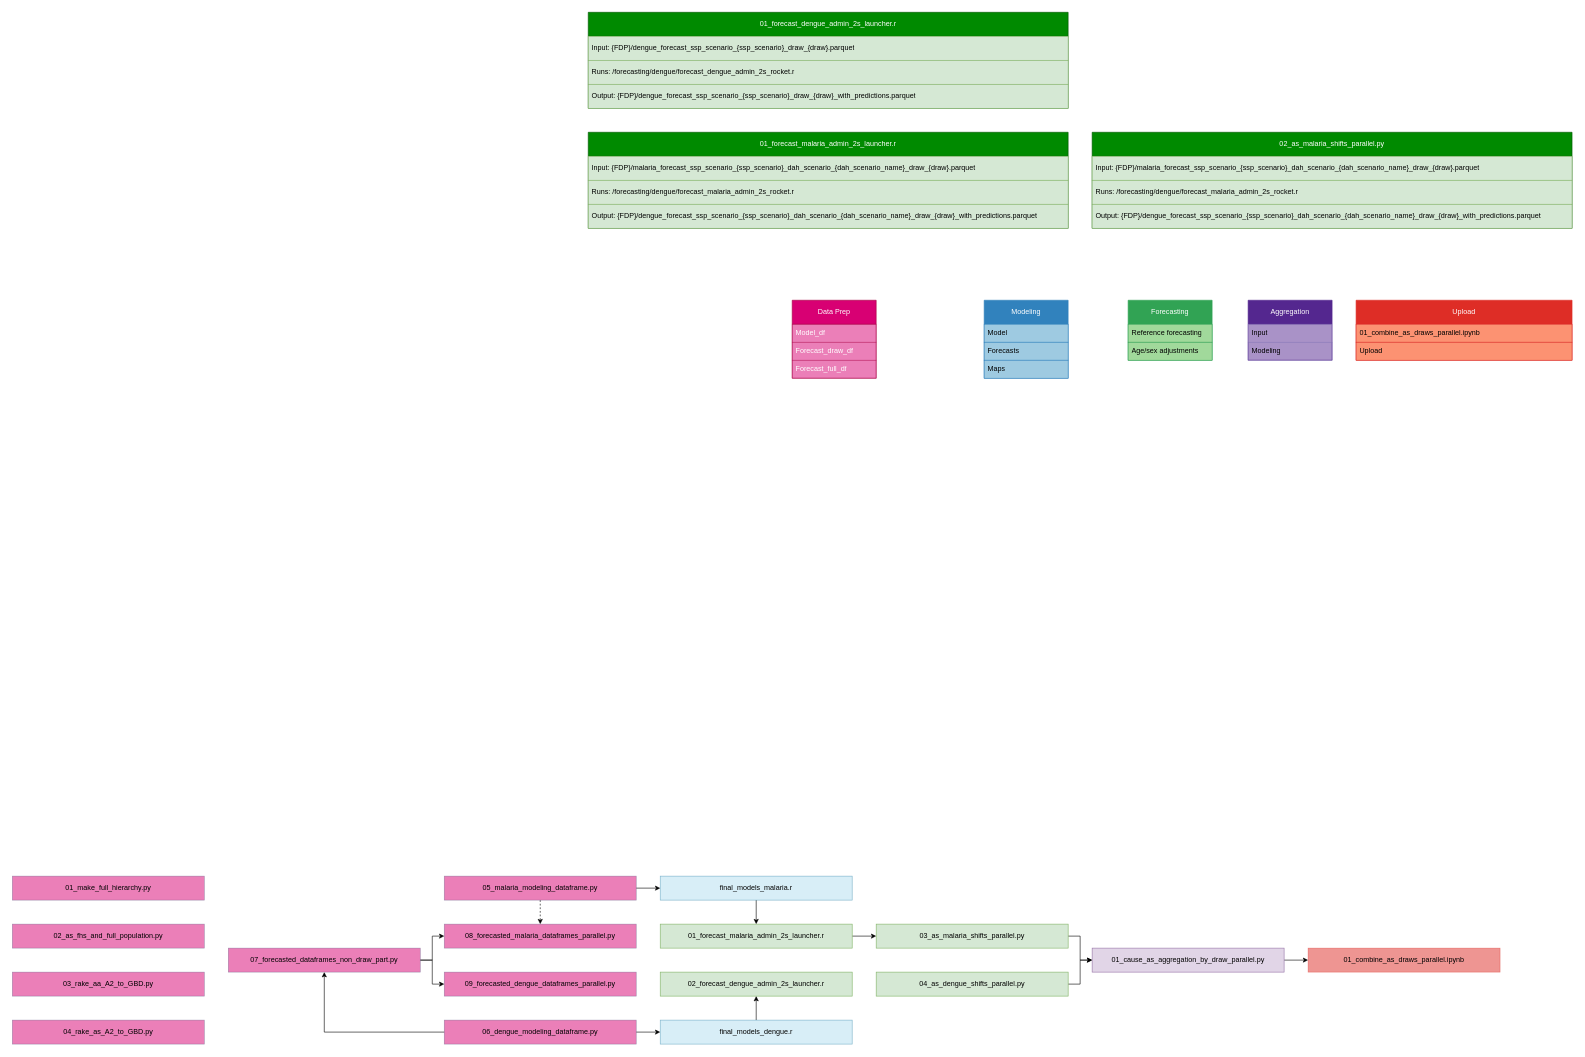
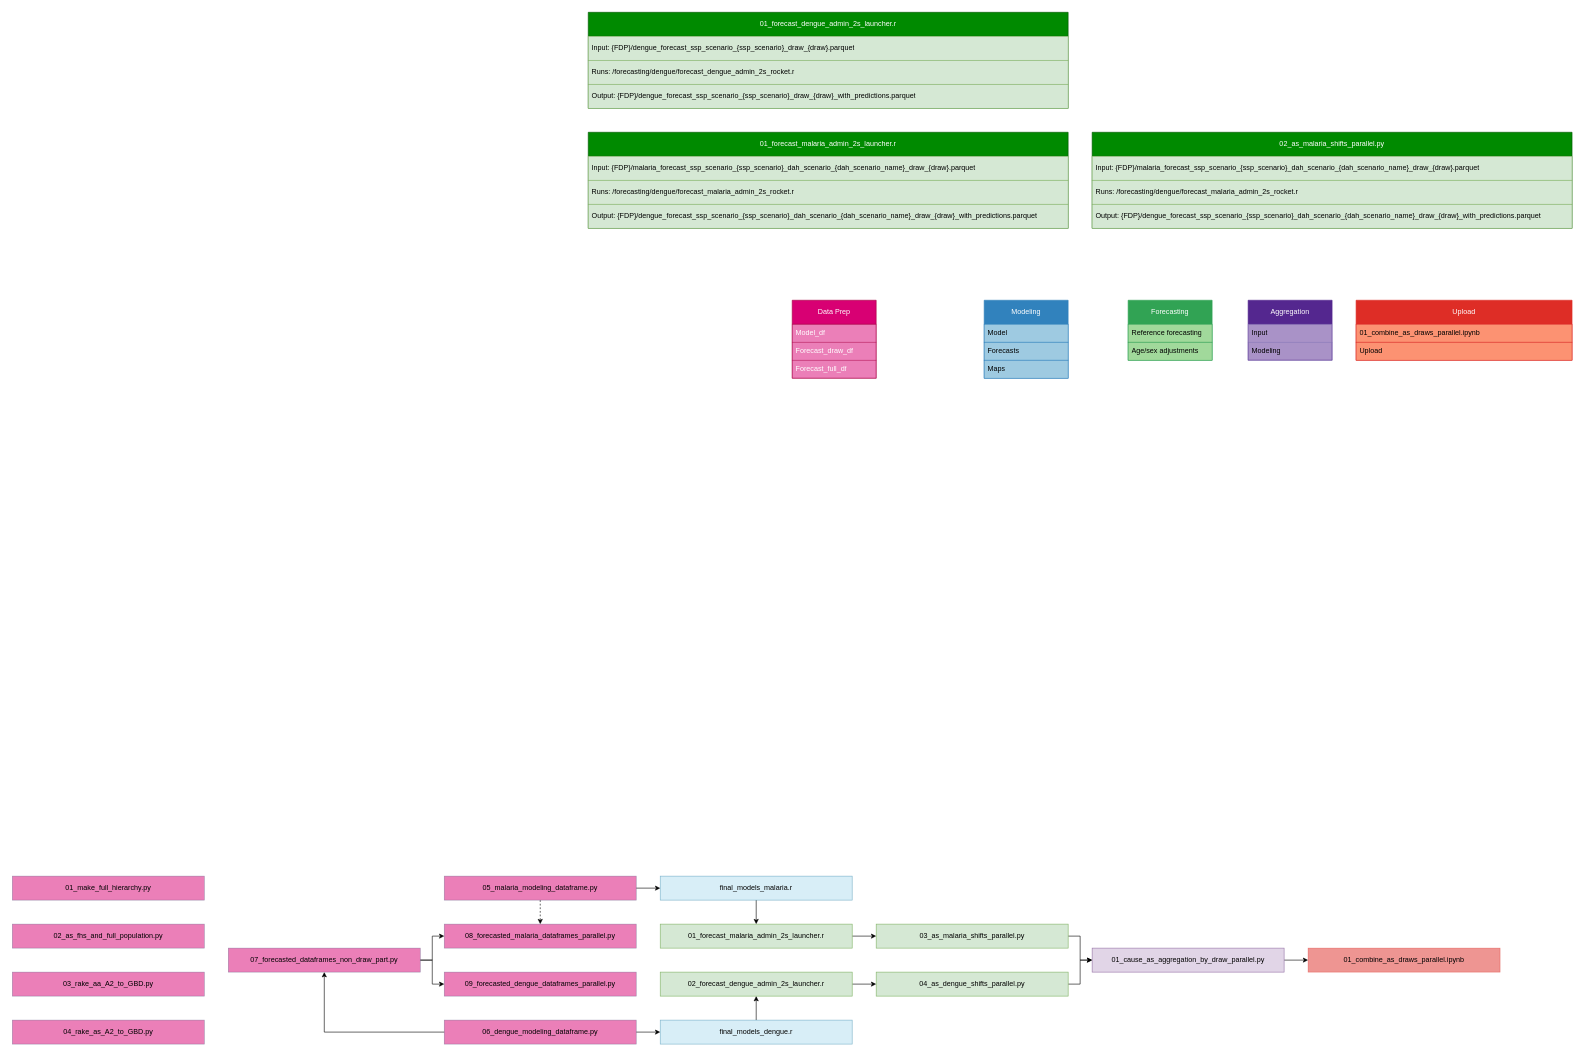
none -> (870, 984)
